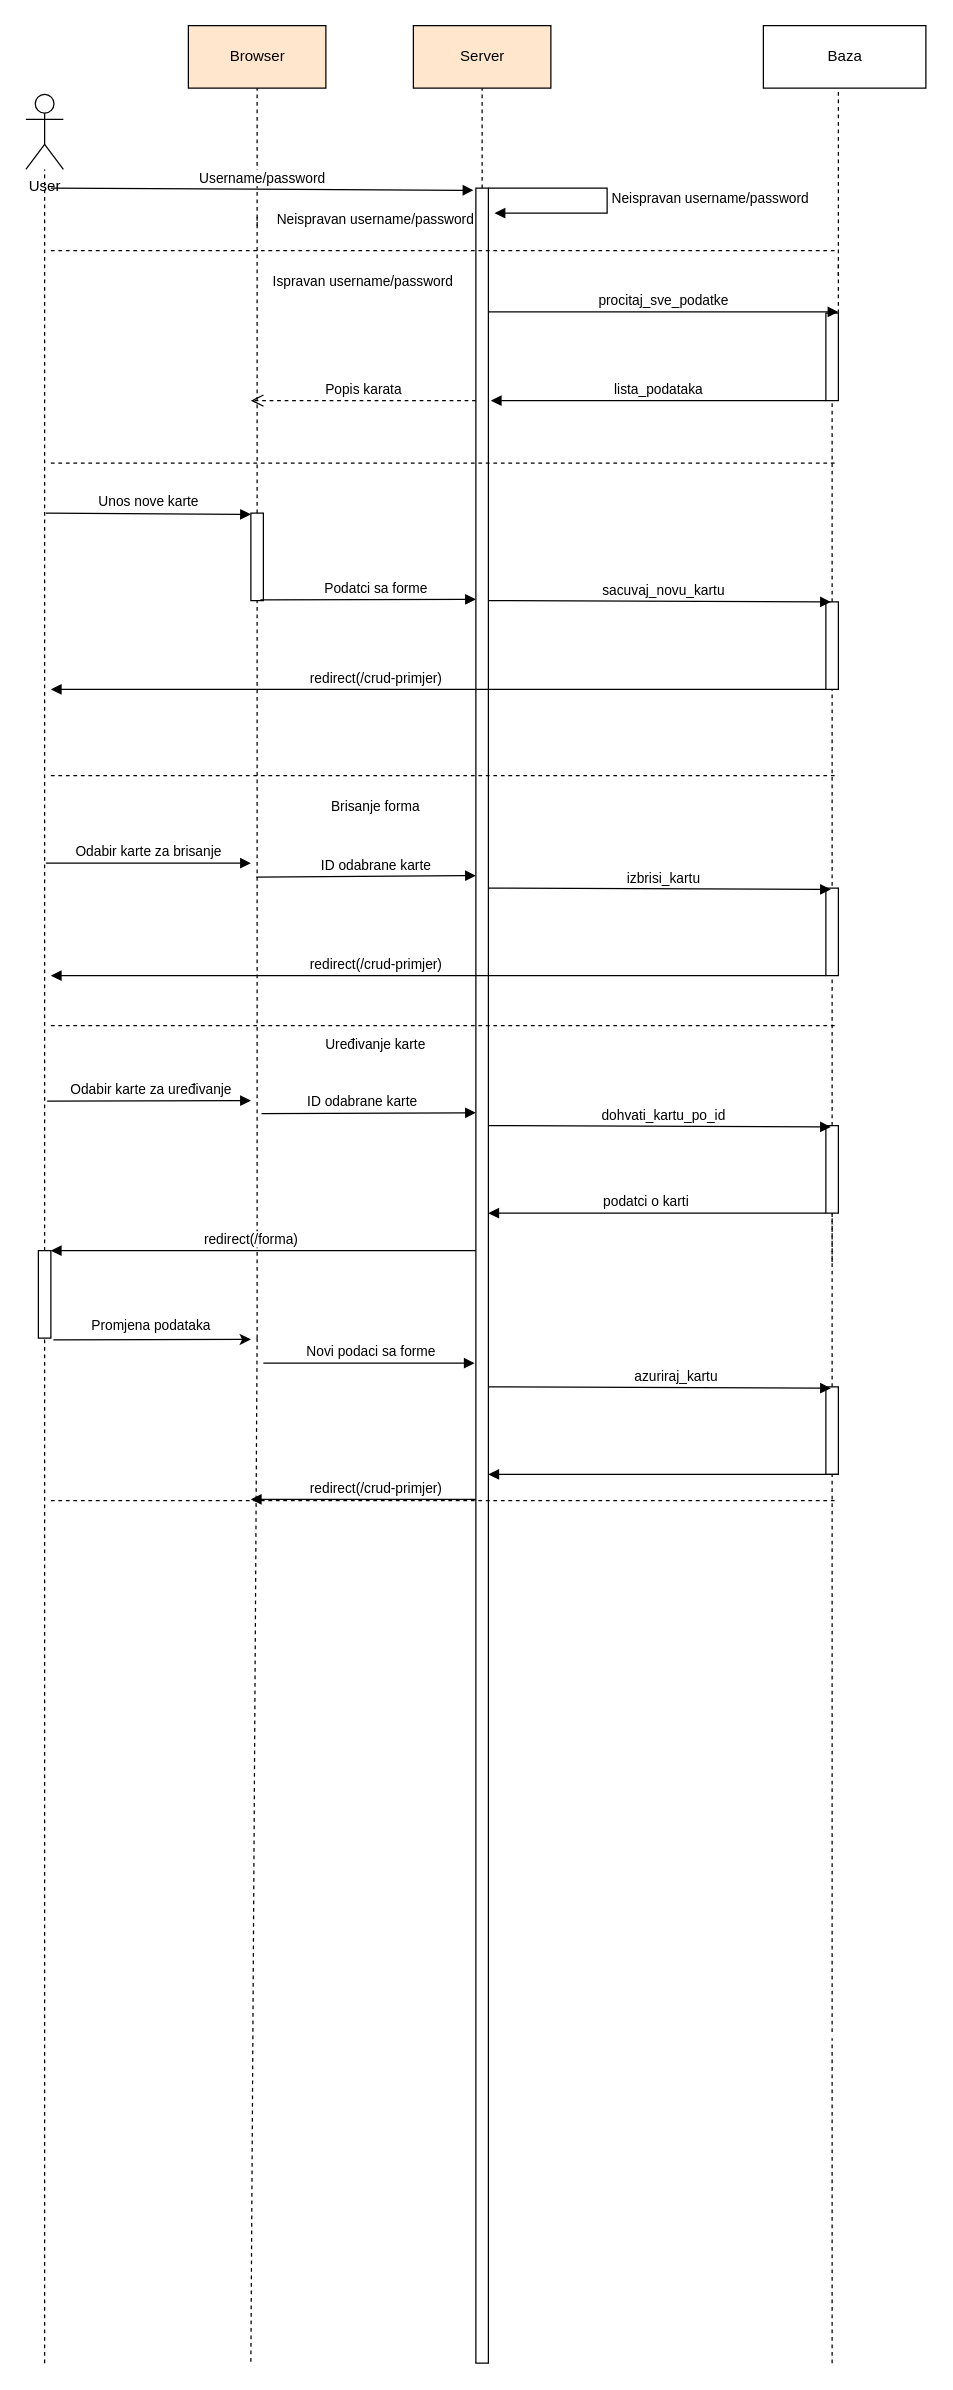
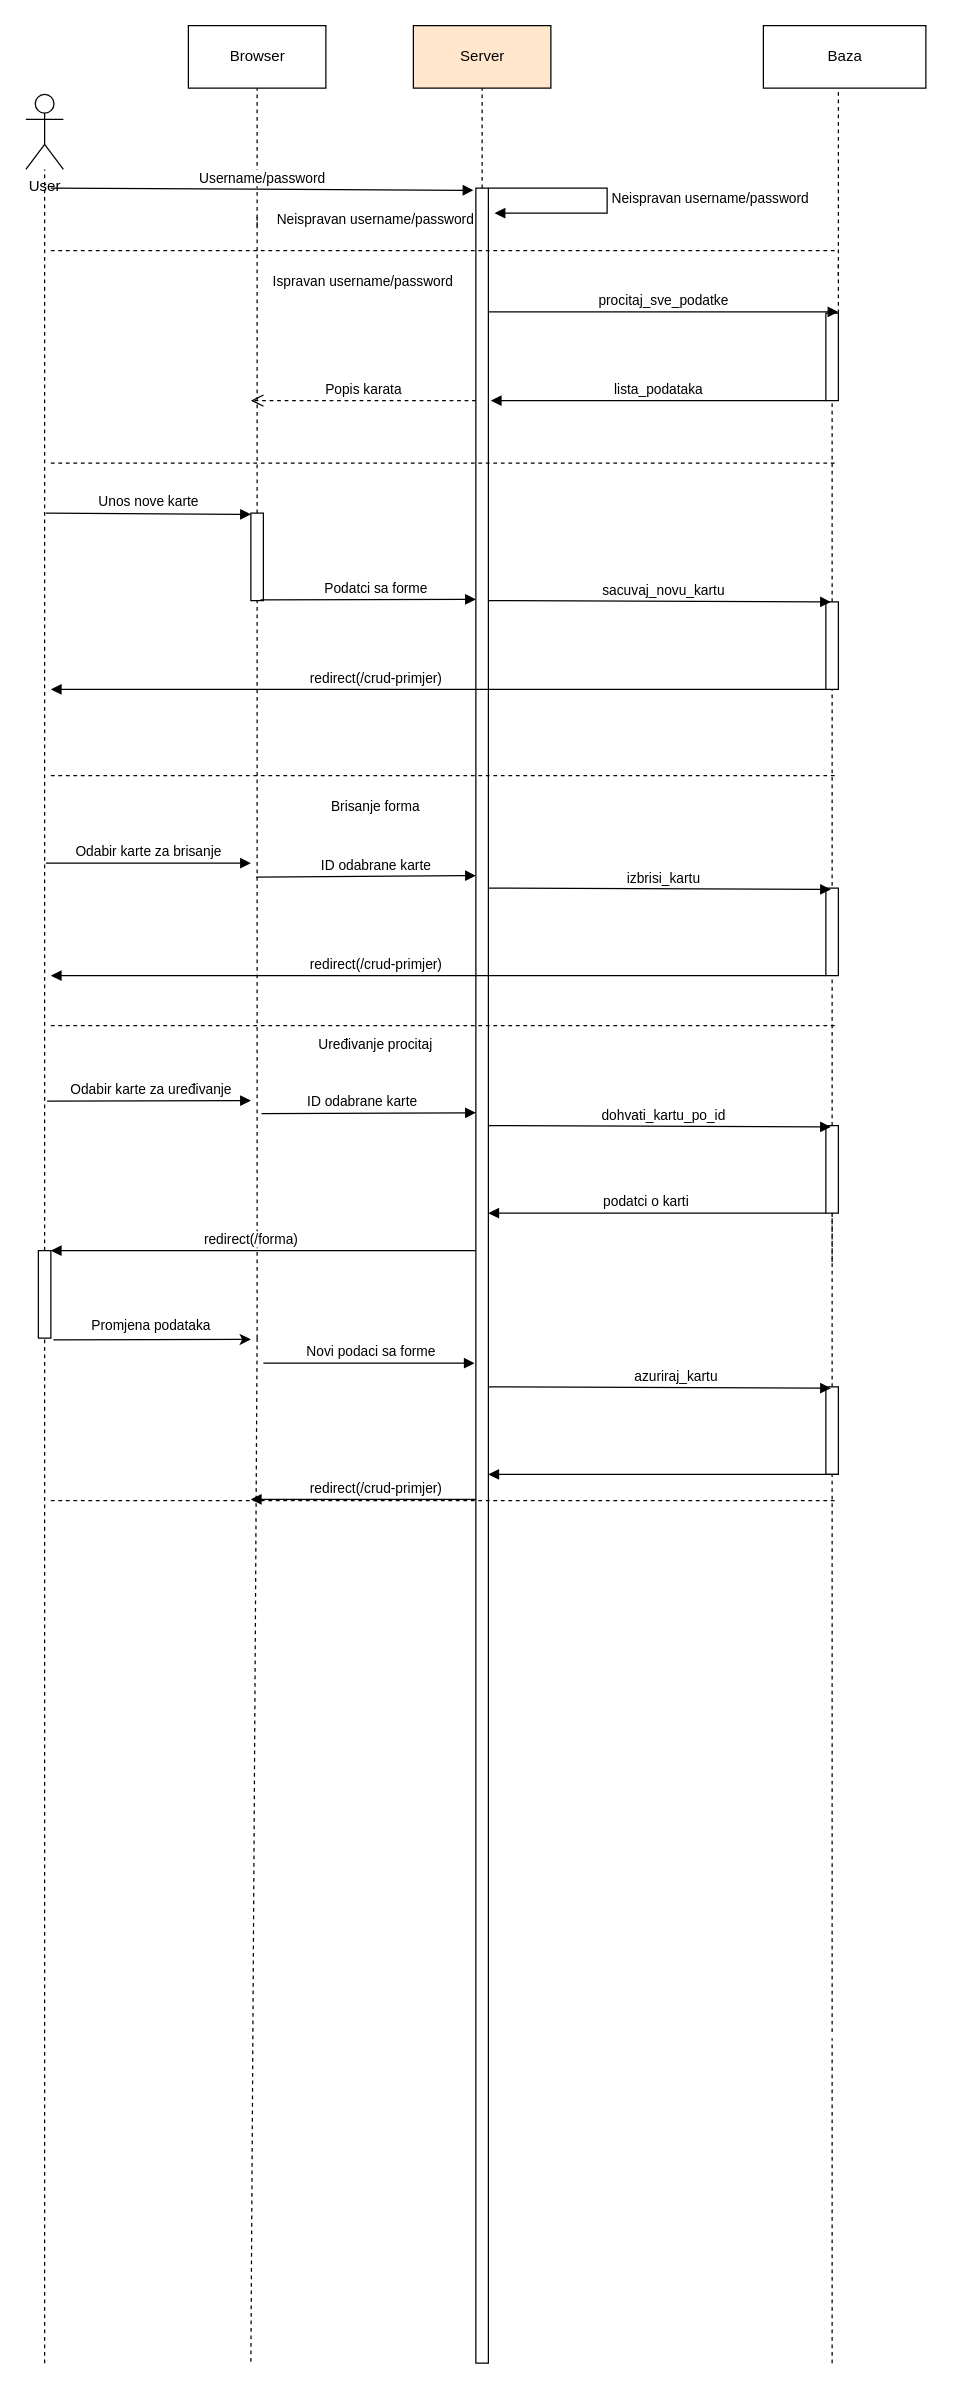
(257, 57) -> (257, 57)
(376, 1044) -> (376, 1044)
